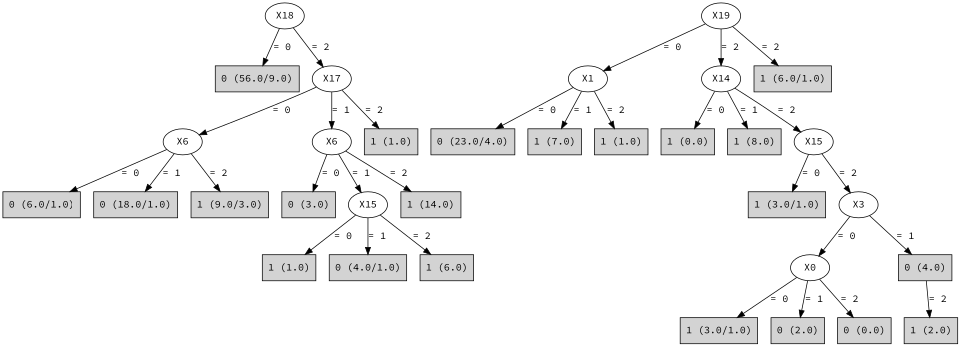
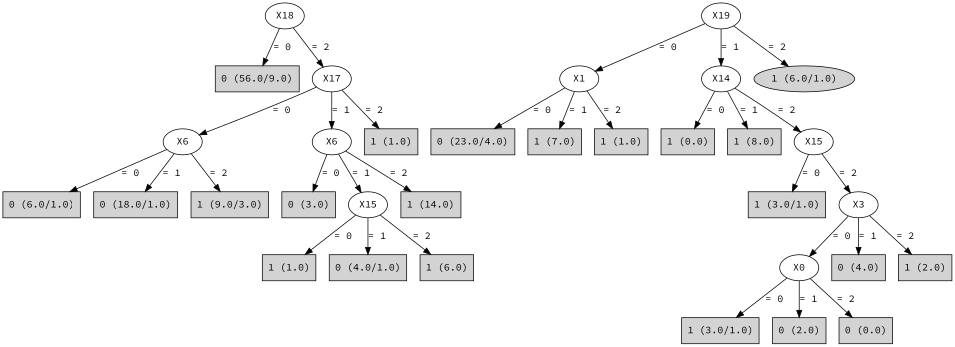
(730, 47) -> (730, 47)
(793, 79) -> (804, 79)
(928, 296) -> (888, 233)
